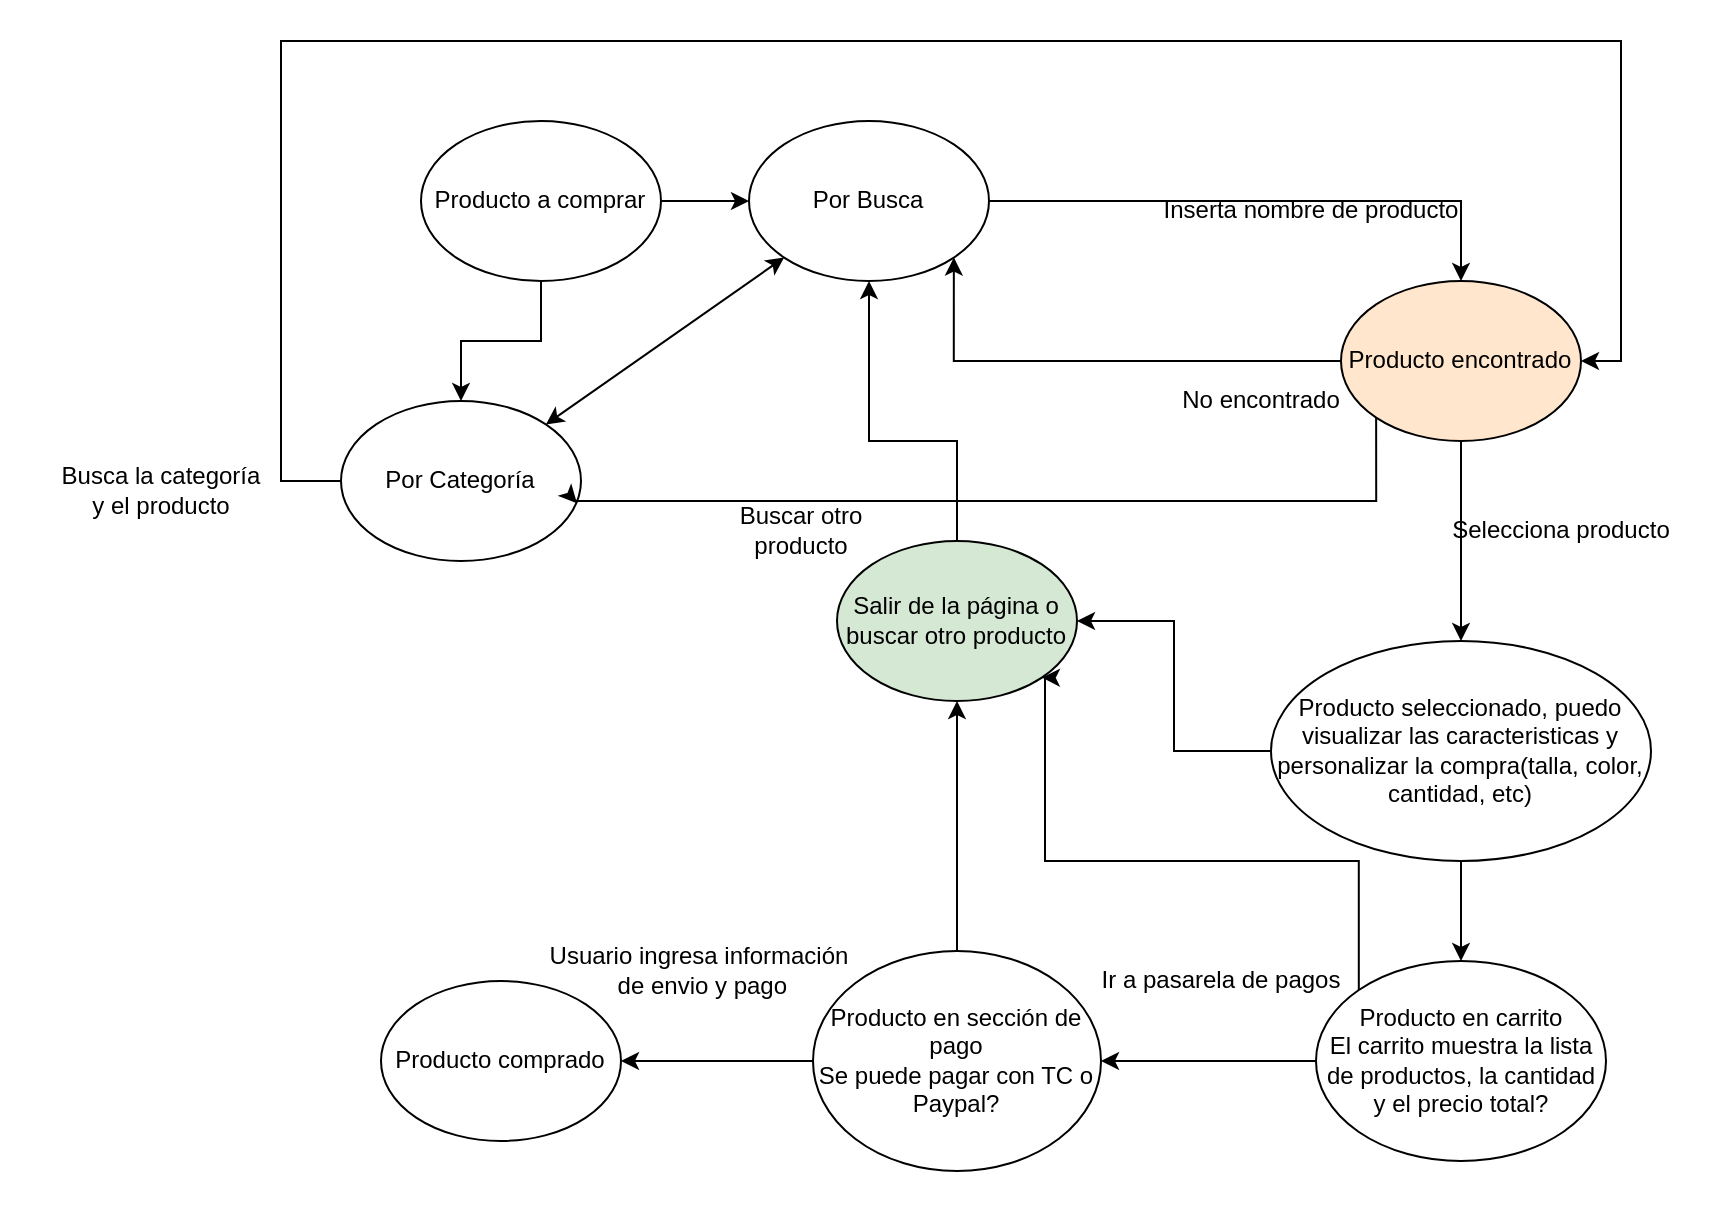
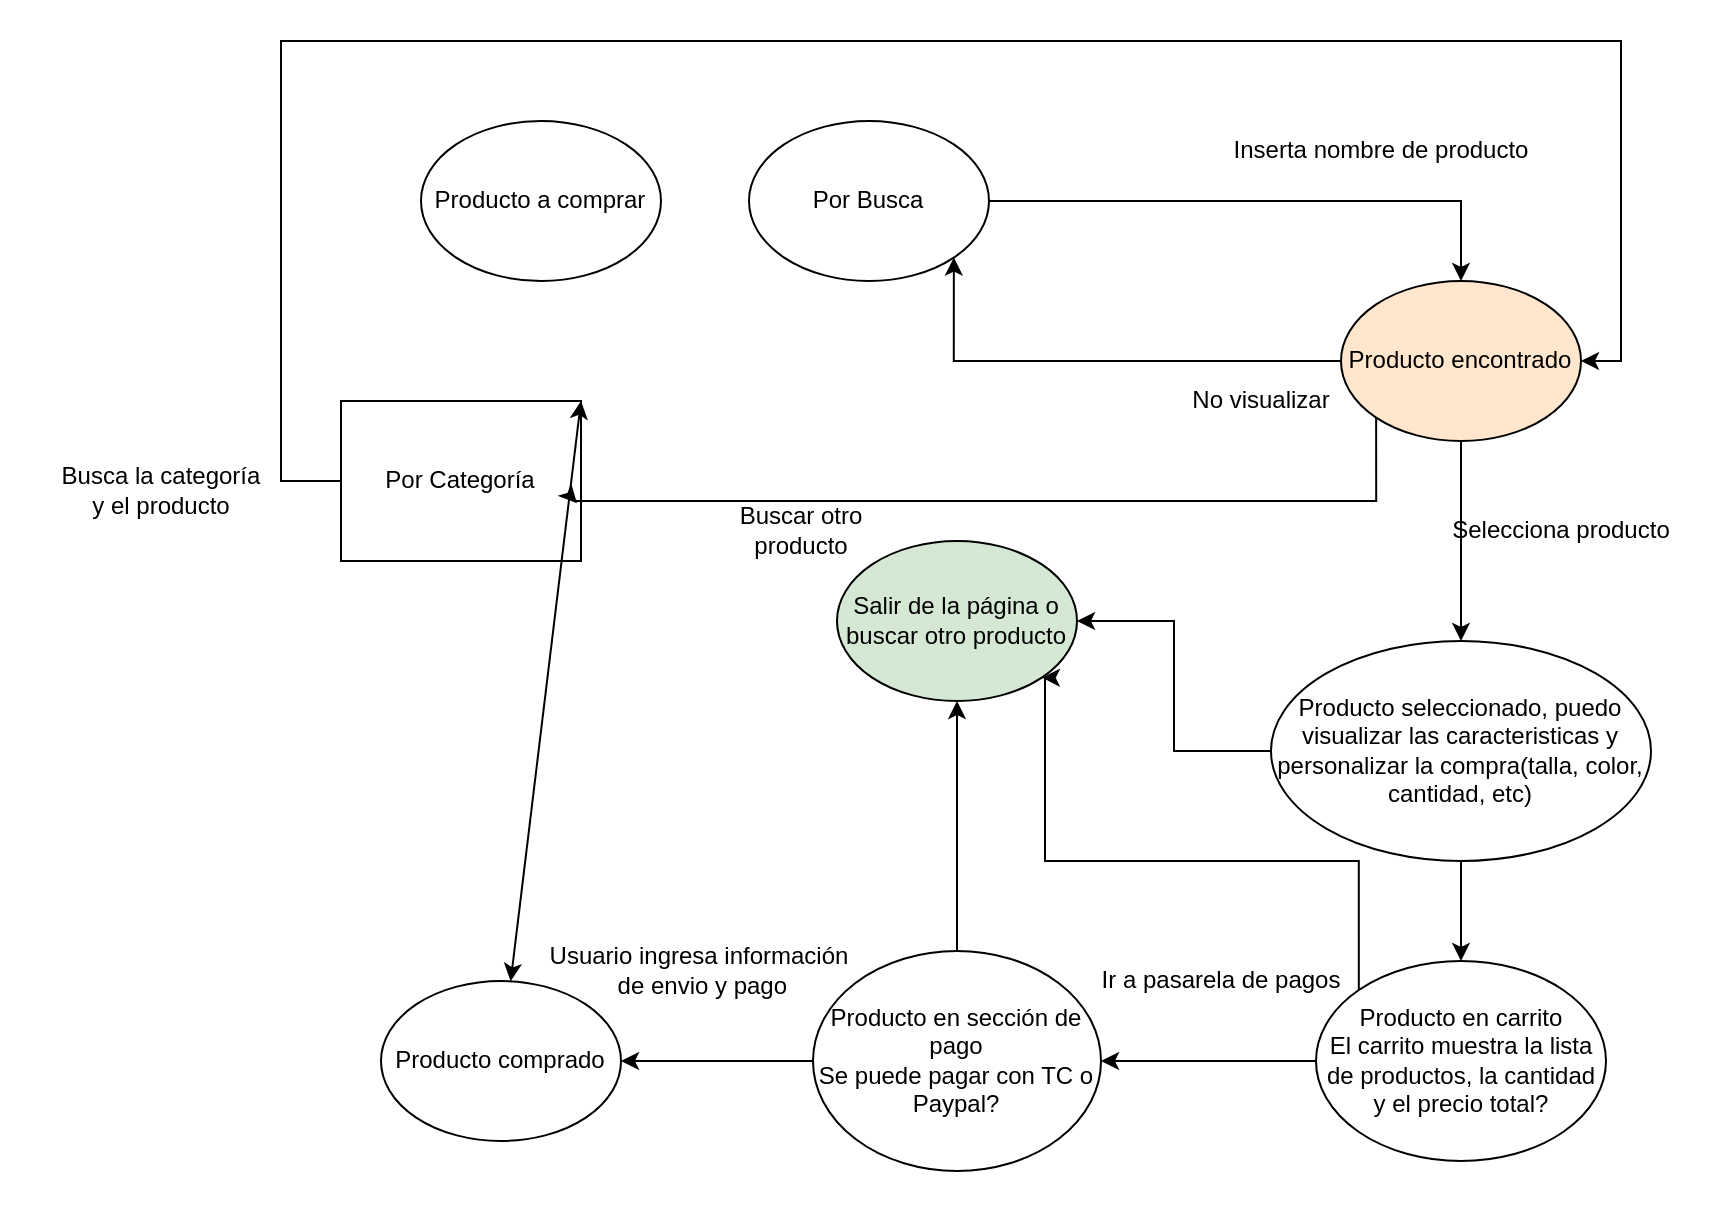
(698, 201) -> none
(1311, 211) -> (1381, 151)
(508, 341) -> none
(665, 341) -> (541, 733)
(1262, 401) -> (1262, 401)
(890, 441) -> none
(461, 481) -> (461, 481)
